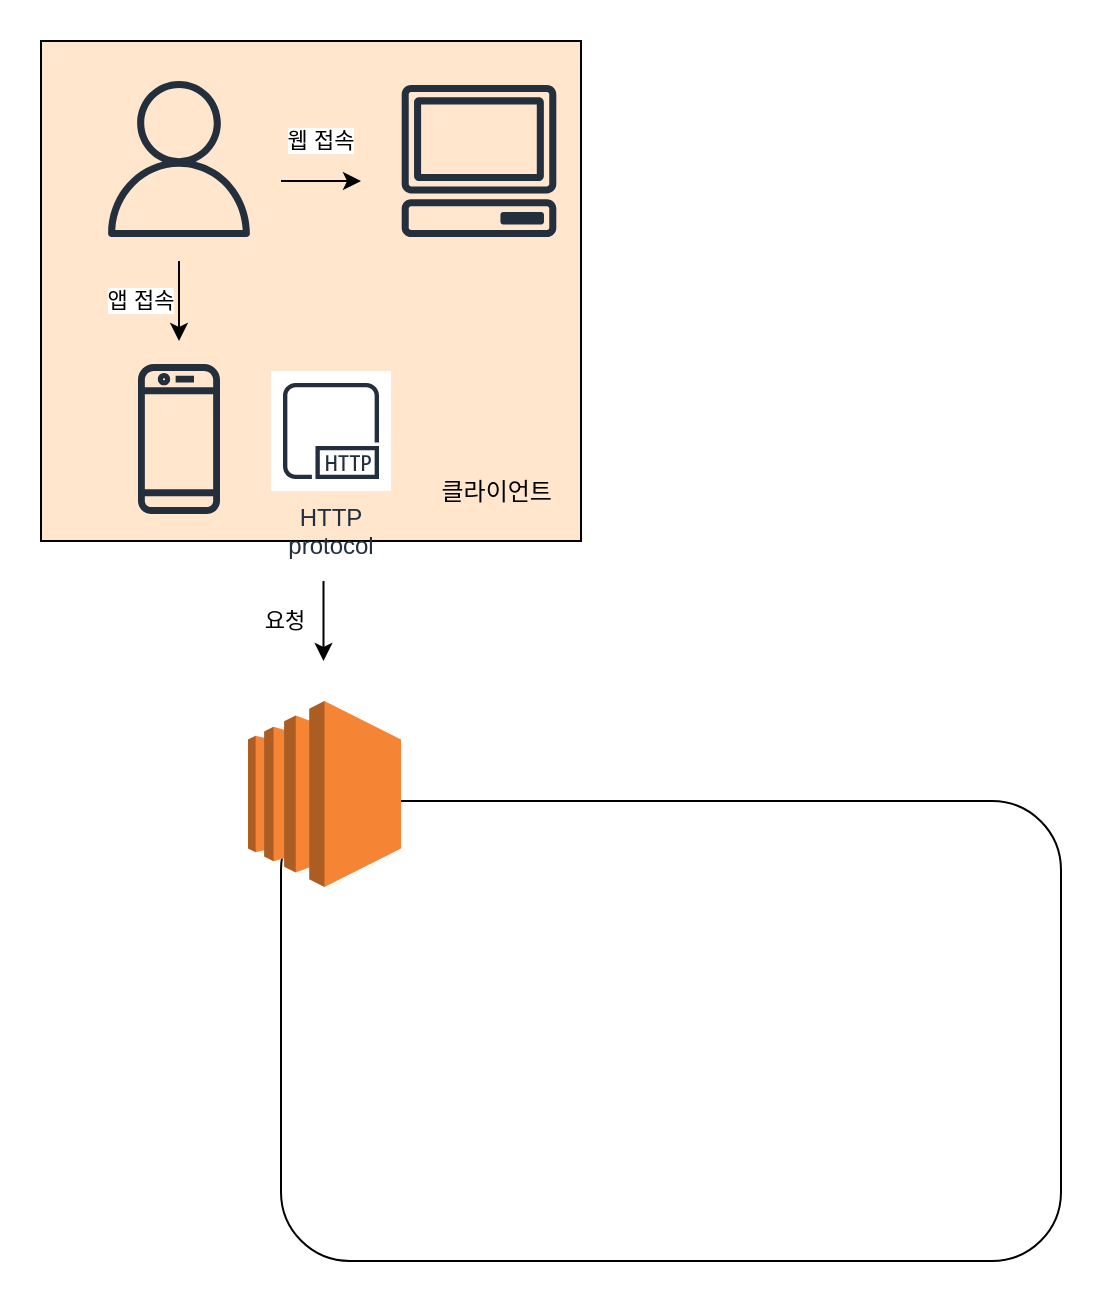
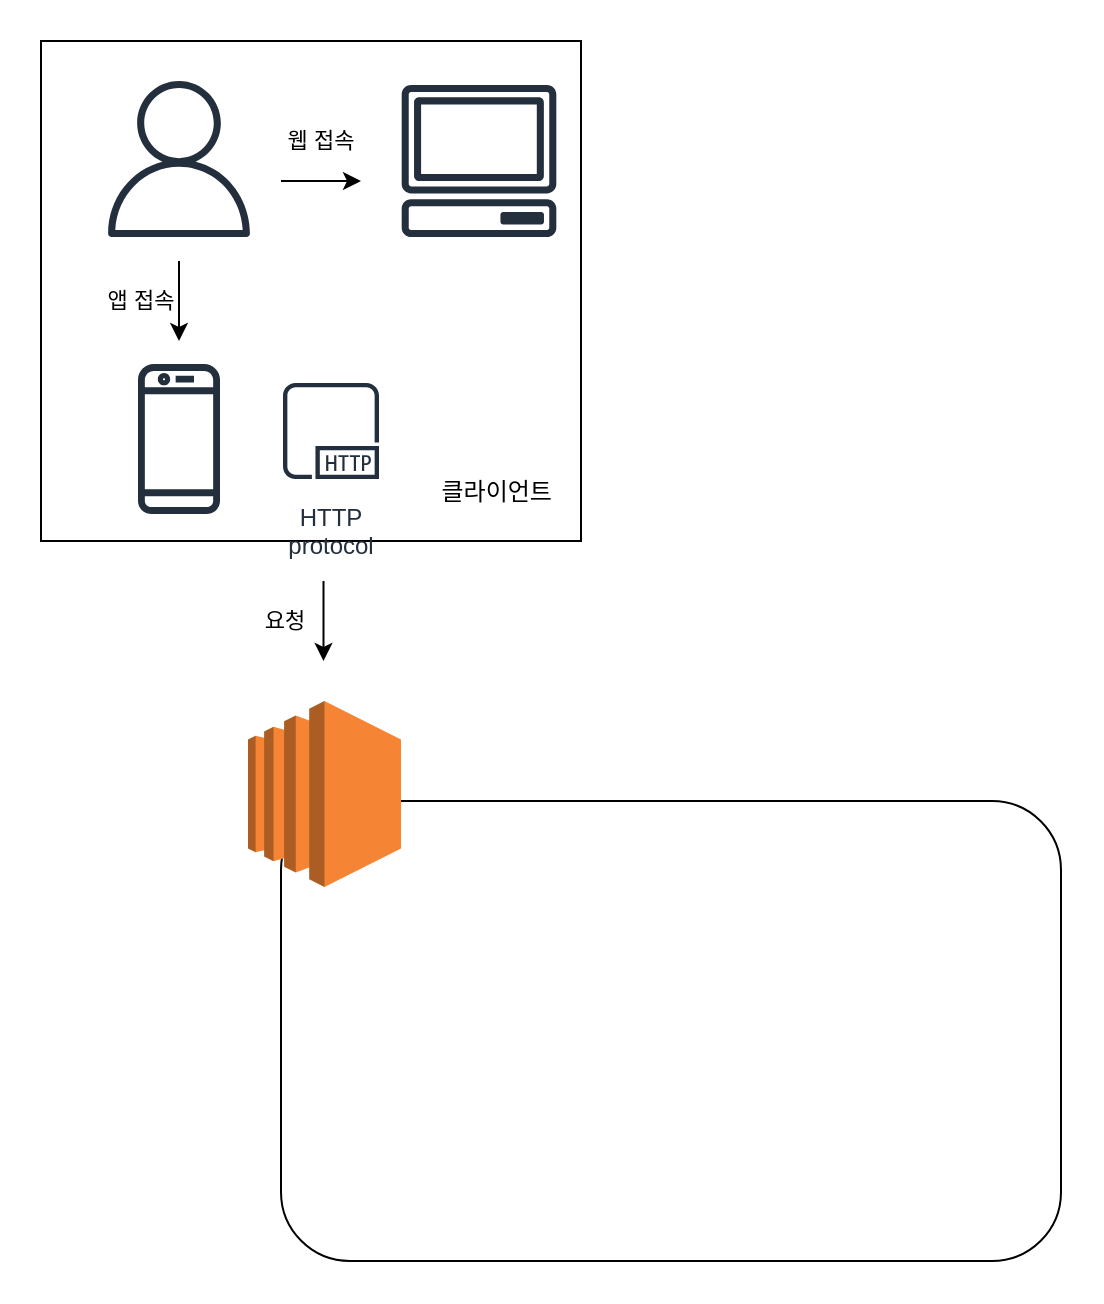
(311, 291) -> (311, 291)
